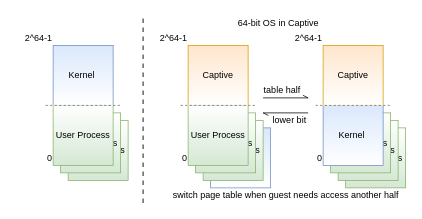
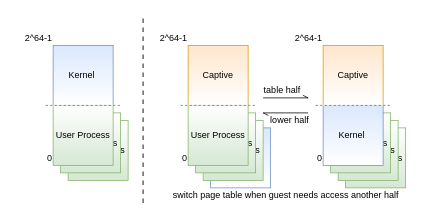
(278, 23) -> none
(290, 120) -> (290, 120)
